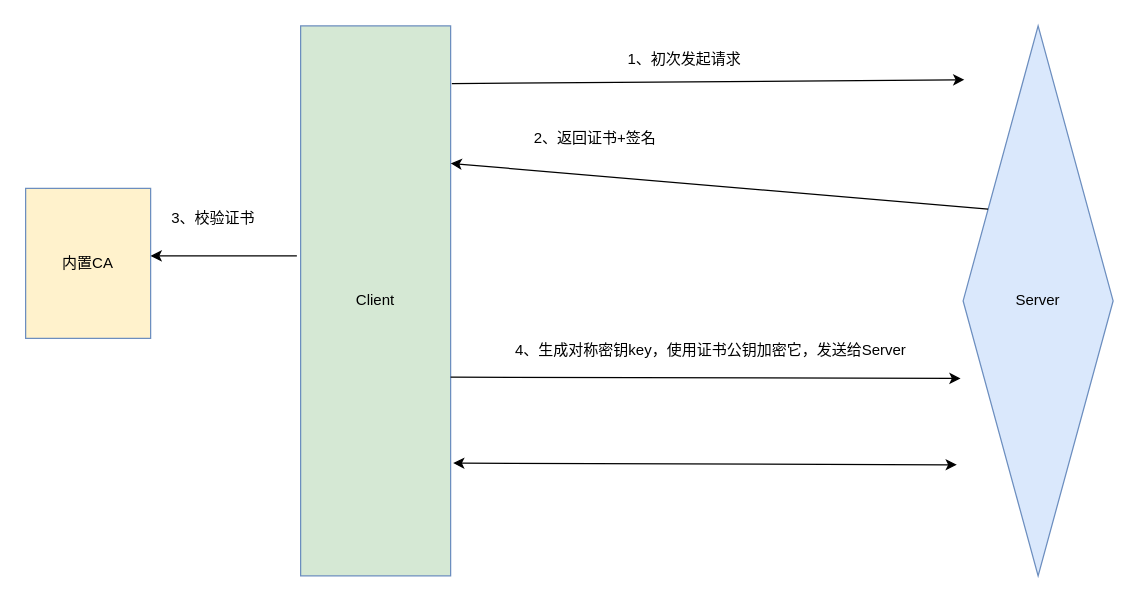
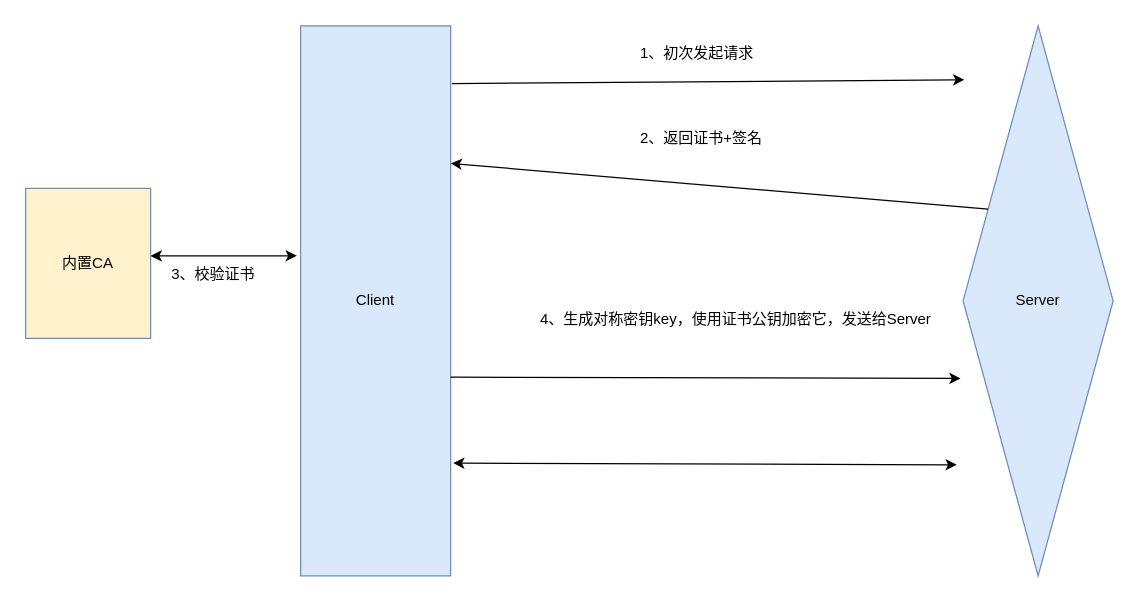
(694, 59) -> (707, 53)
(601, 138) -> (707, 138)
(226, 223) -> (226, 279)
(290, 256) -> (287, 256)
(376, 301) -> (376, 301)
(719, 351) -> (744, 319)
